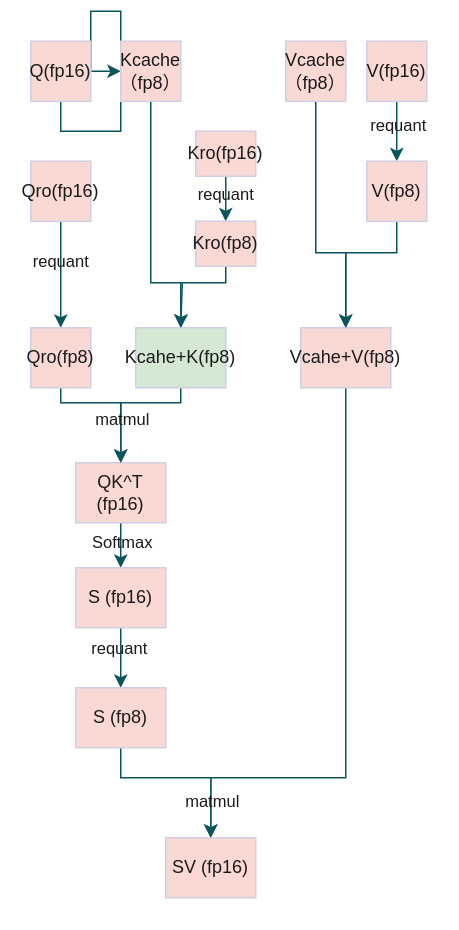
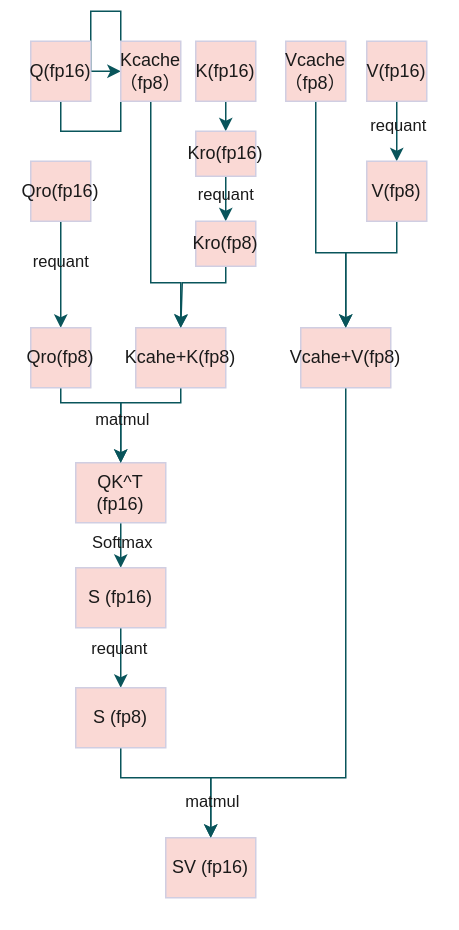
none -> (226, 71)
none -> (226, 111)
(181, 358) -> (181, 358)
